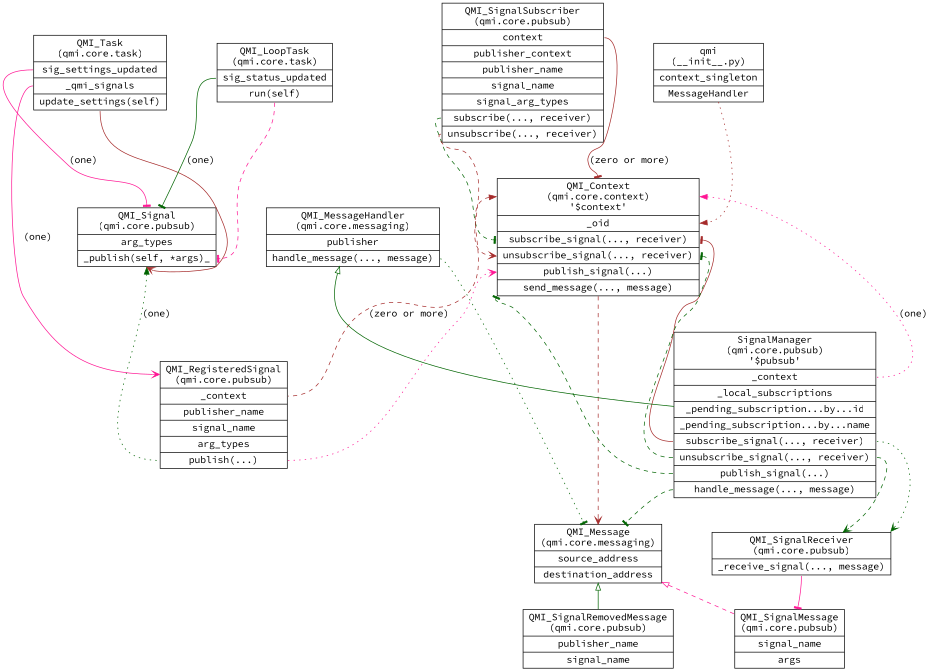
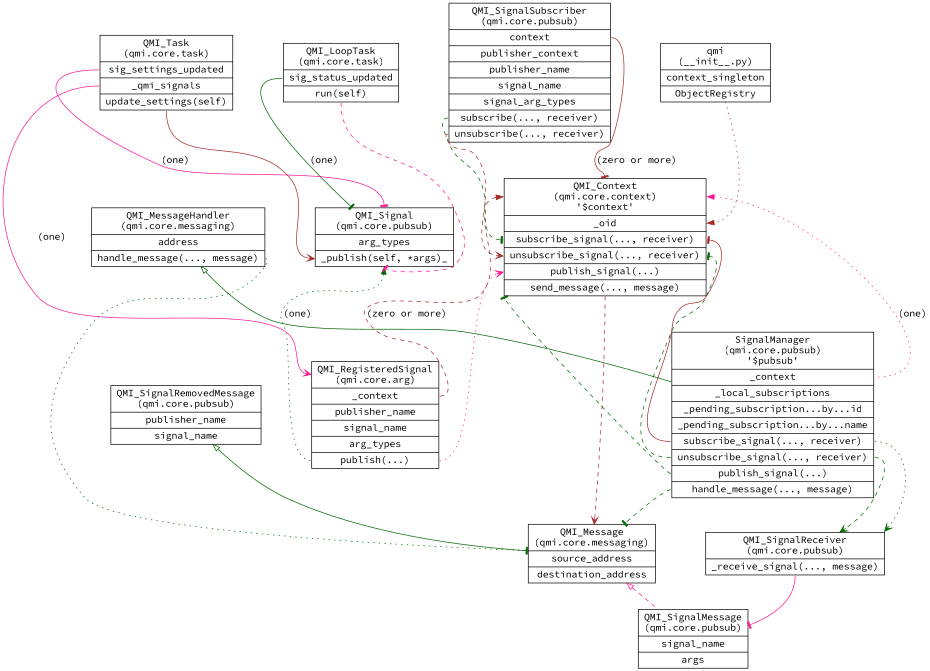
(709, 94) -> (715, 94)
(353, 242) -> (178, 242)
(224, 380) -> (375, 380)
(598, 600) -> (364, 525)
